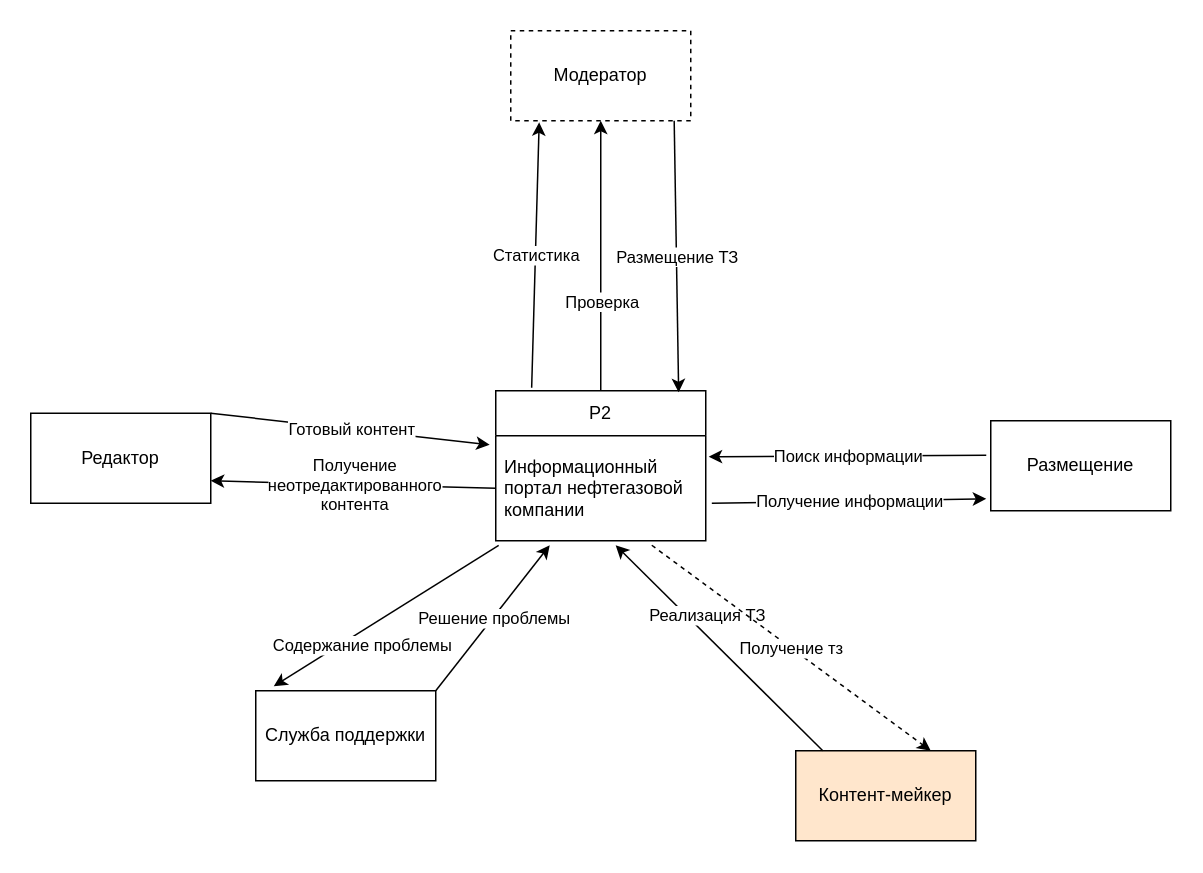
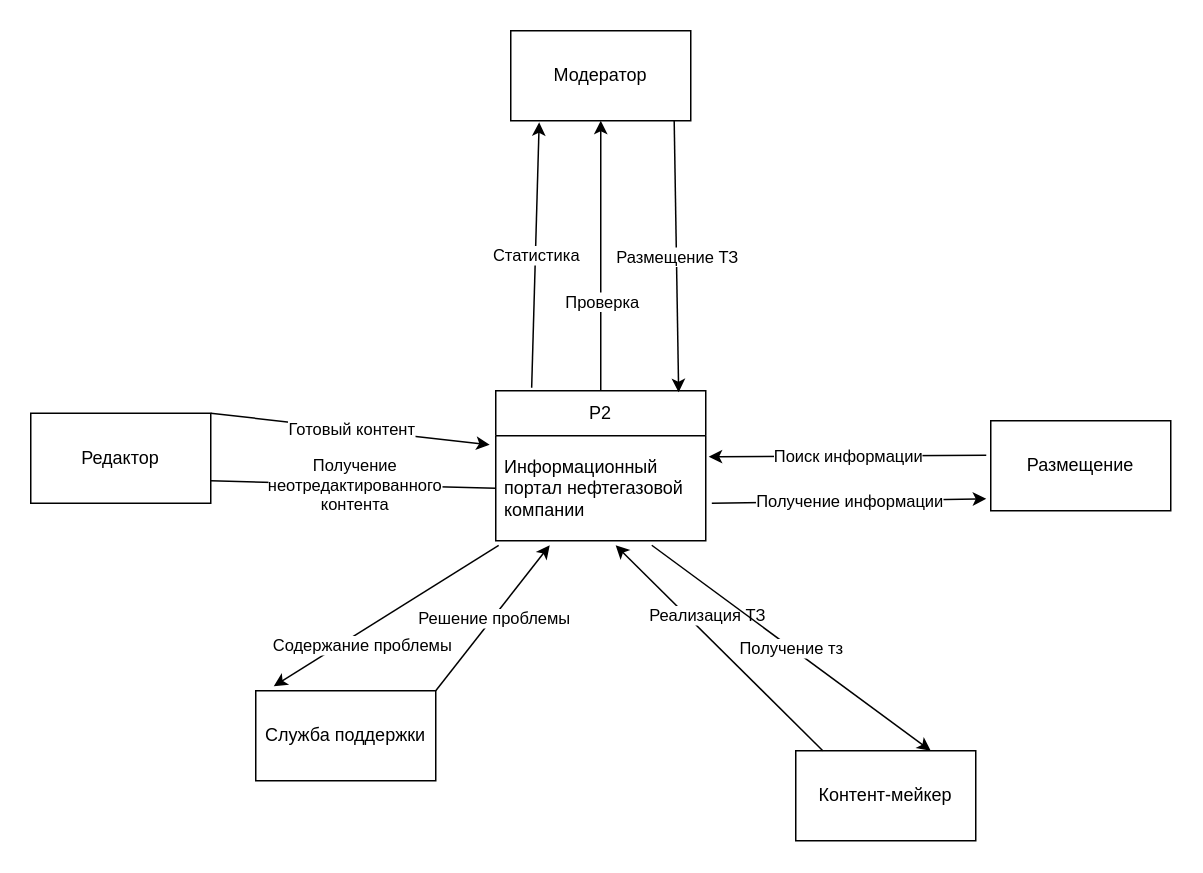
(601, 76) -> (601, 76)
(222, 481) -> (217, 481)
(716, 593) -> (716, 593)
(886, 796) -> (886, 796)
